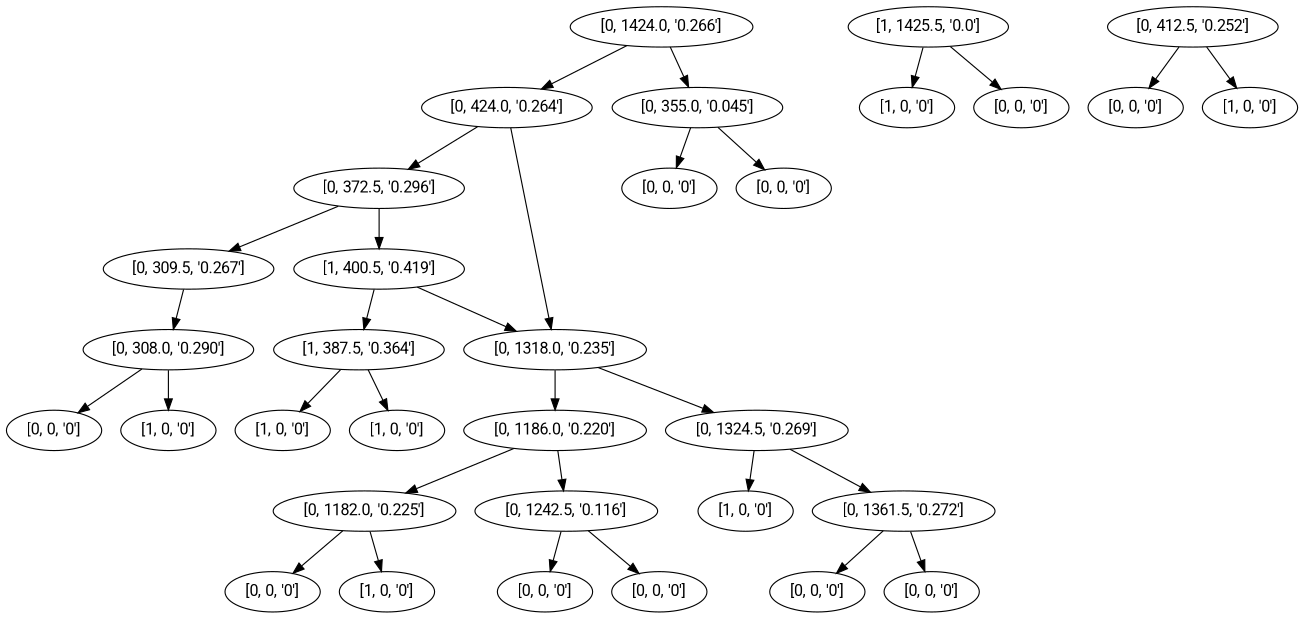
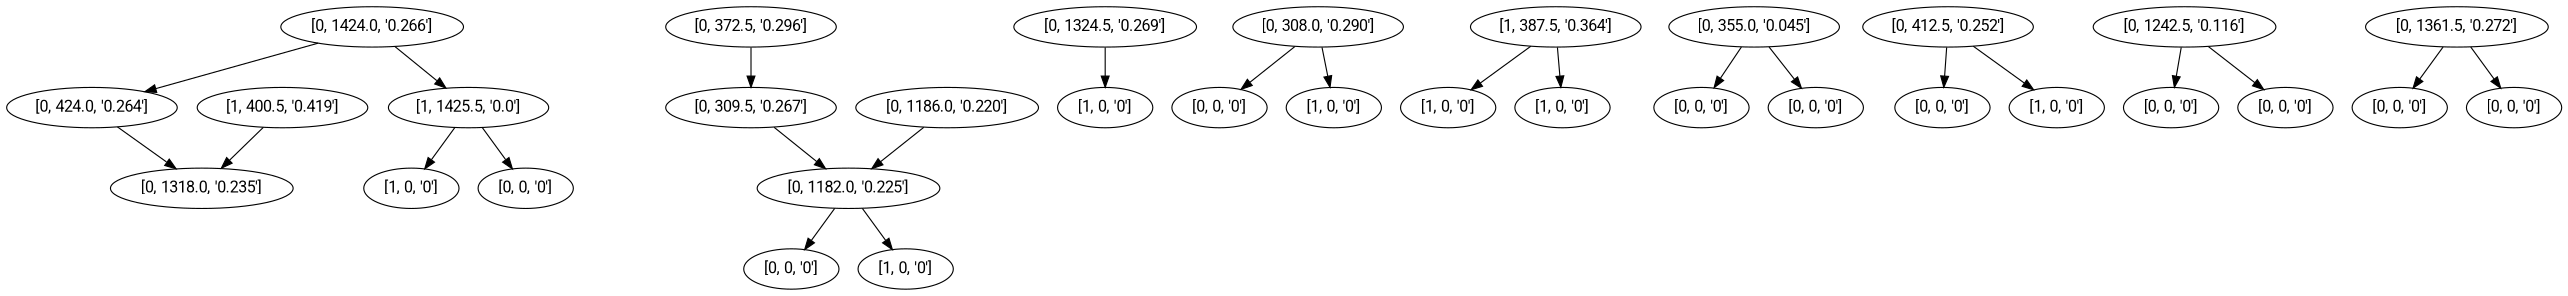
(677, 62) -> (416, 64)
(448, 145) -> none
(379, 223) -> none
(180, 304) -> (795, 144)
(370, 304) -> none
(555, 385) -> none
(651, 388) -> none
(560, 465) -> none
(825, 468) -> none
